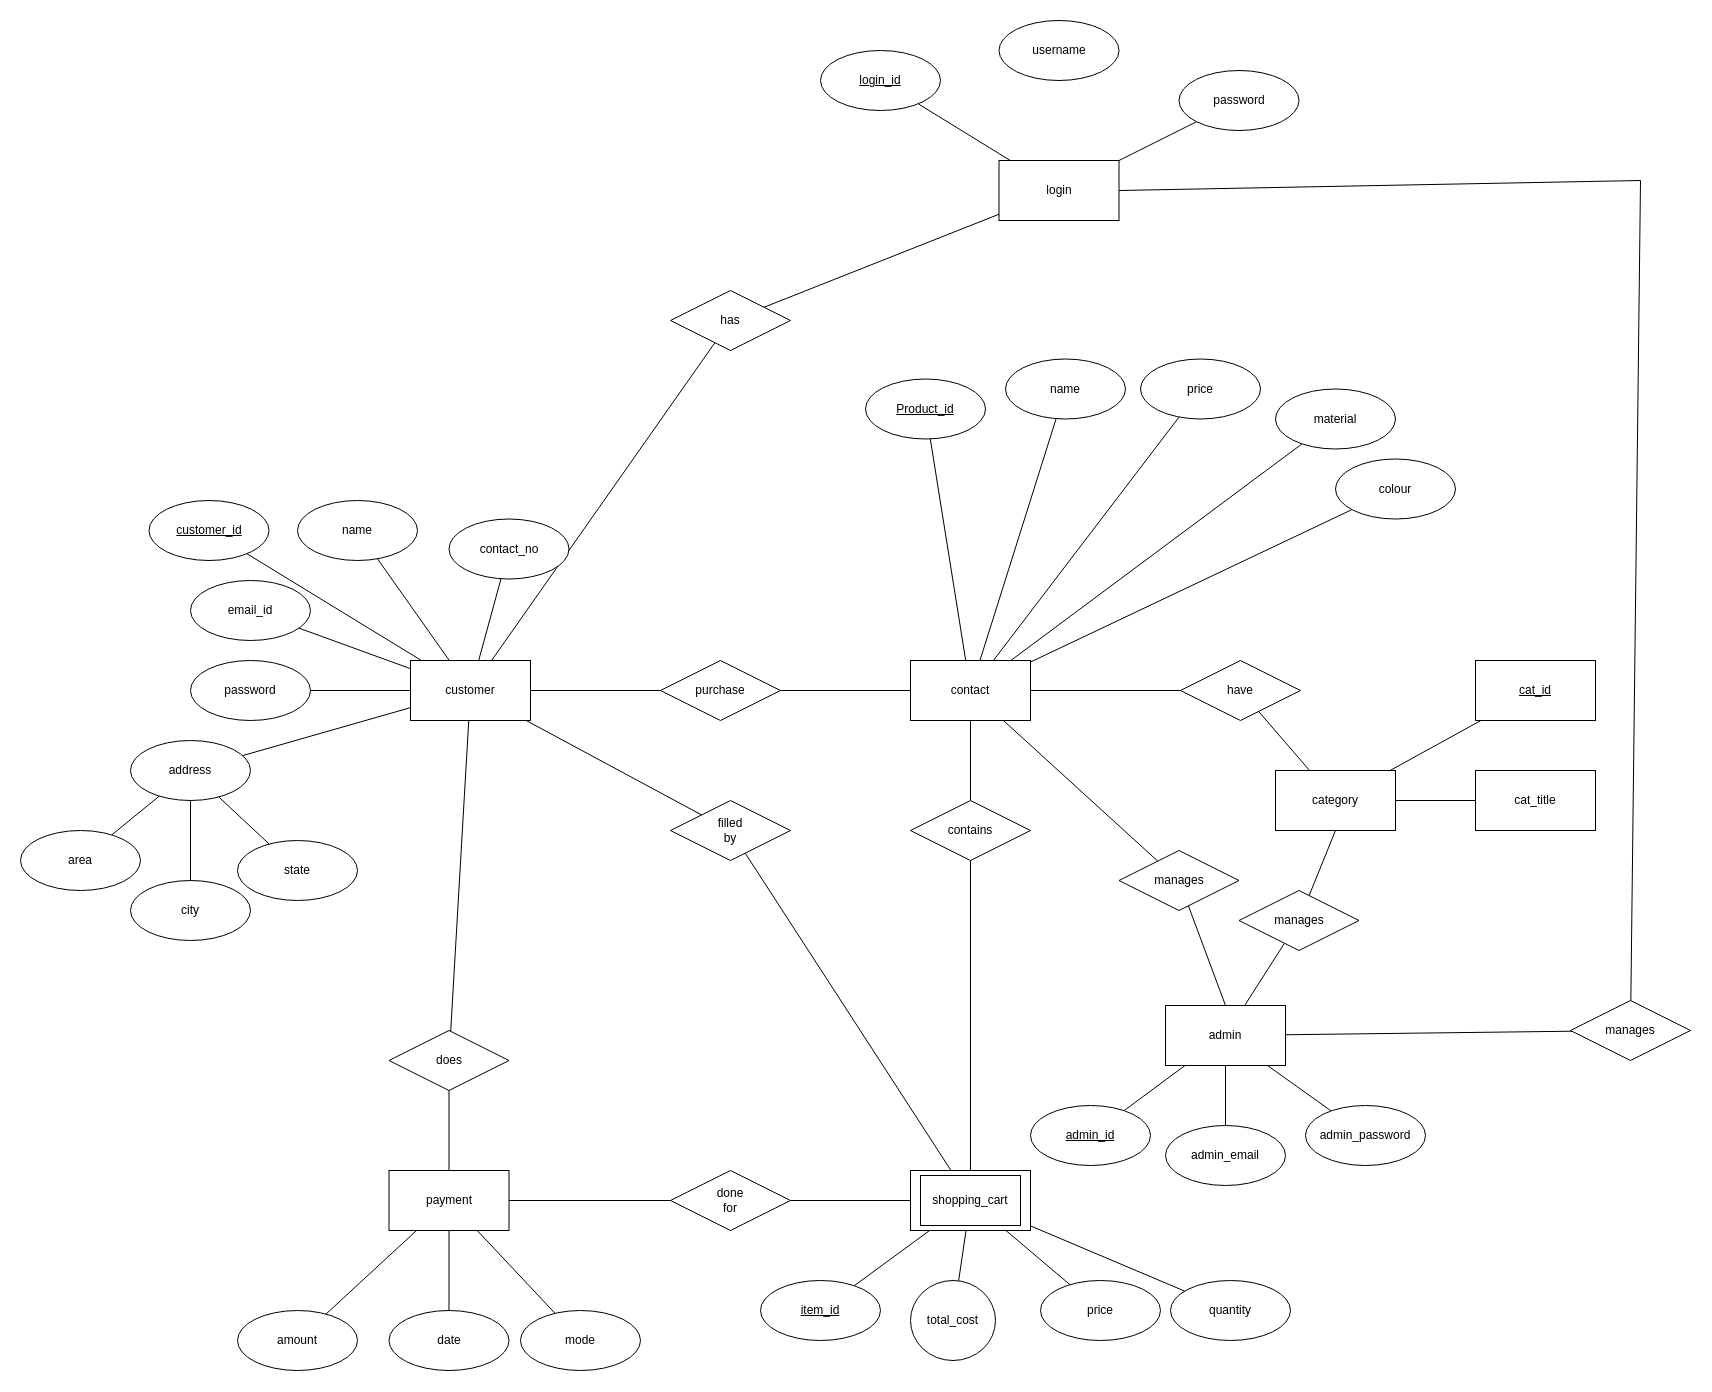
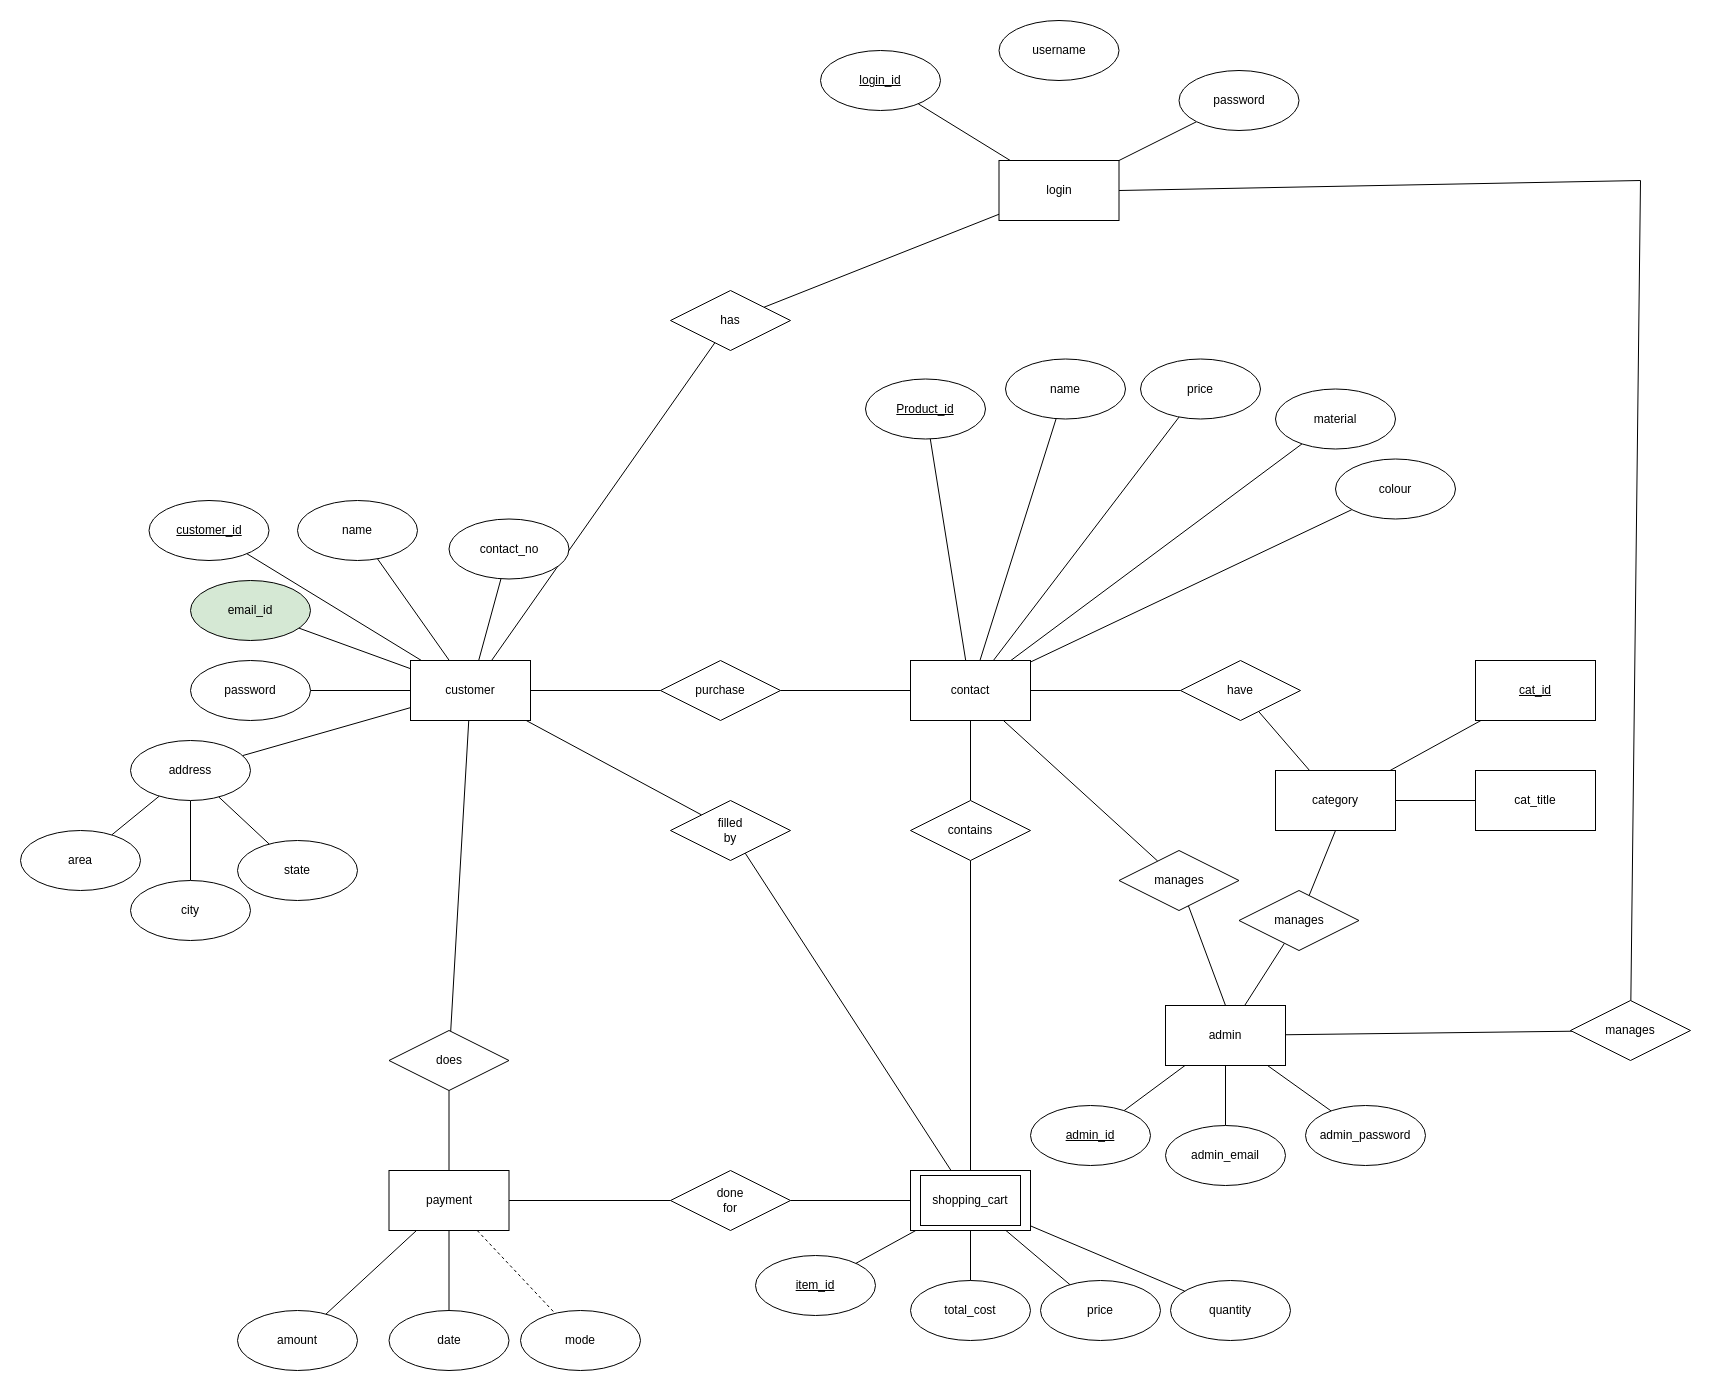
(251, 611) -> (251, 611)
(516, 1272) -> (516, 1272)
(821, 1311) -> (816, 1286)
(953, 1321) -> (971, 1311)
